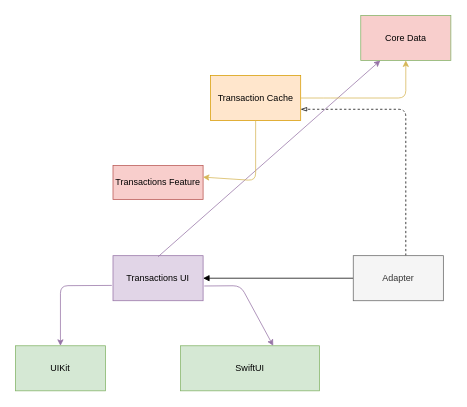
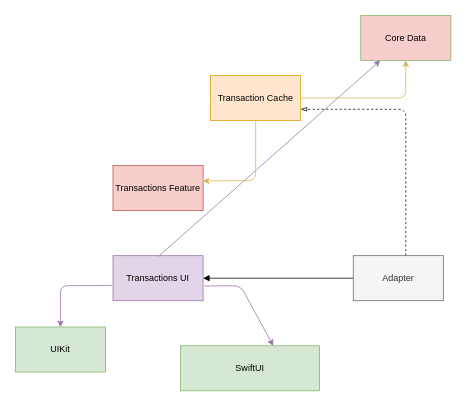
(158, 182) -> (158, 188)
(60, 368) -> (60, 349)
